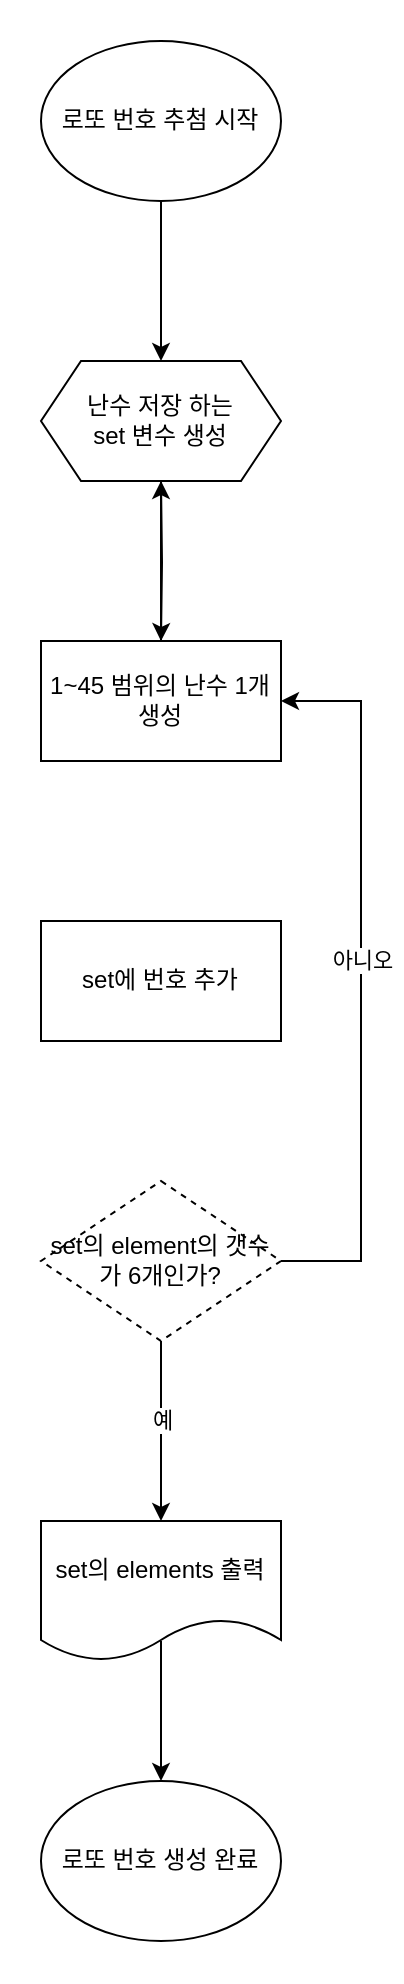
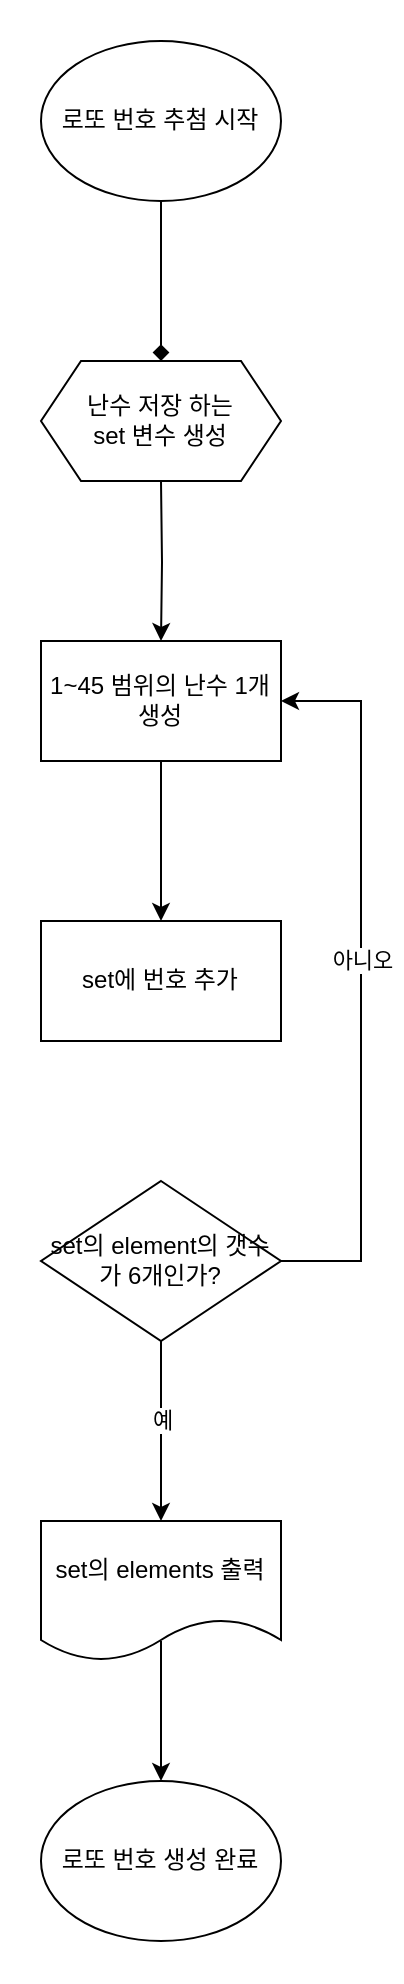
(161, 346) -> (161, 345)
(161, 639) -> (161, 834)
(161, 1261) -> (161, 1261)
